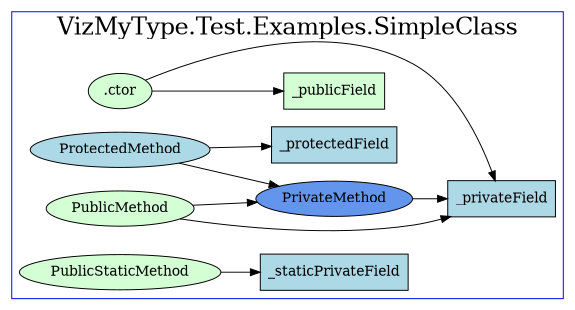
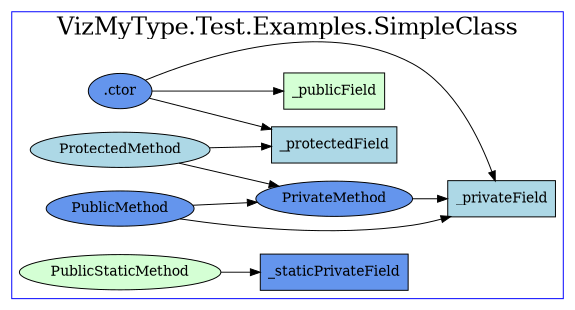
(120, 91) -> (120, 91)
none -> (206, 112)
(120, 209) -> (120, 209)
(334, 272) -> (334, 272)
